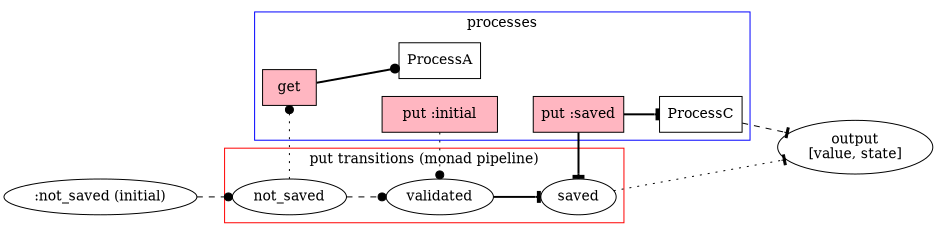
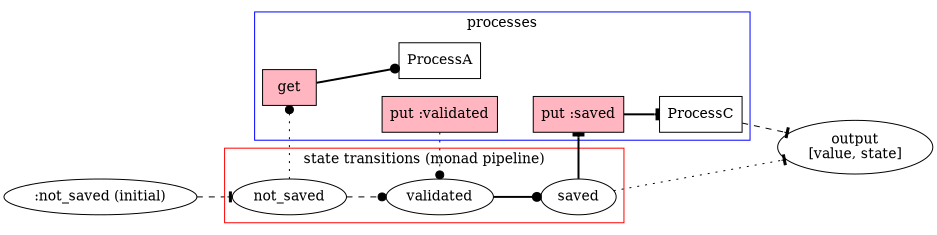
(440, 114) -> (440, 114)
(578, 154) -> (578, 158)
(424, 160) -> (424, 160)
(211, 197) -> (211, 197)
(515, 197) -> (515, 197)
